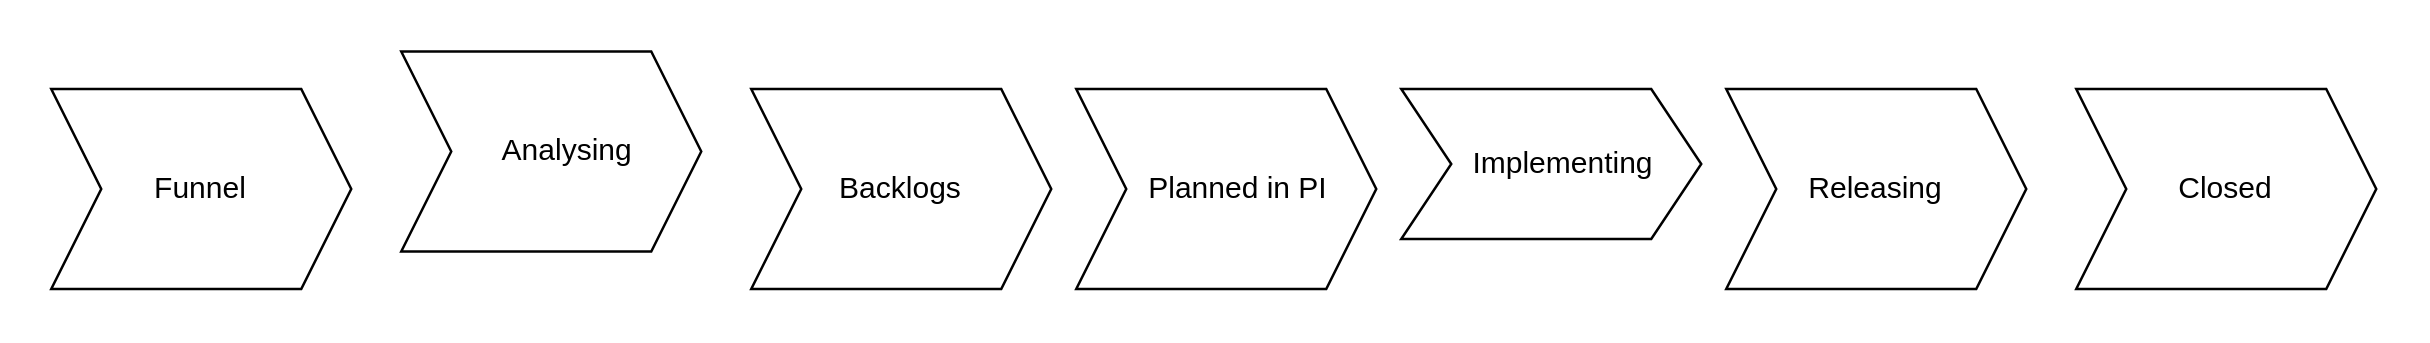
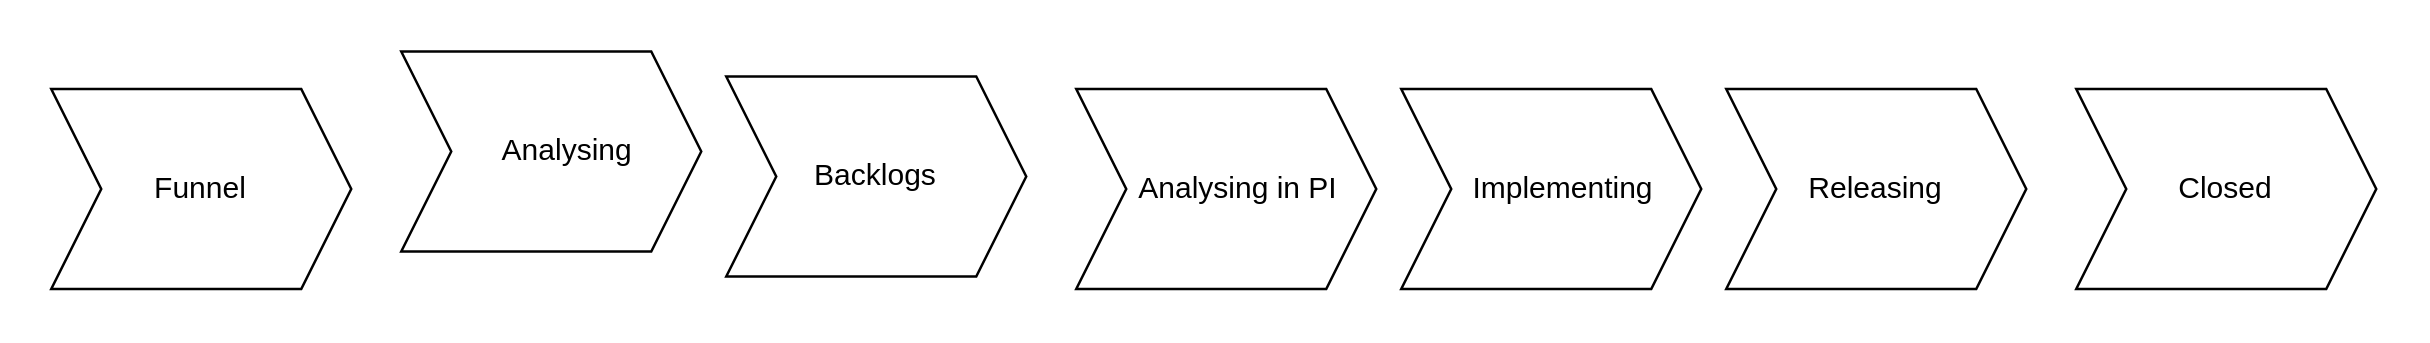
(1551, 164) -> (1551, 189)
(901, 189) -> (876, 176)
(1226, 189) -> (1226, 189)
